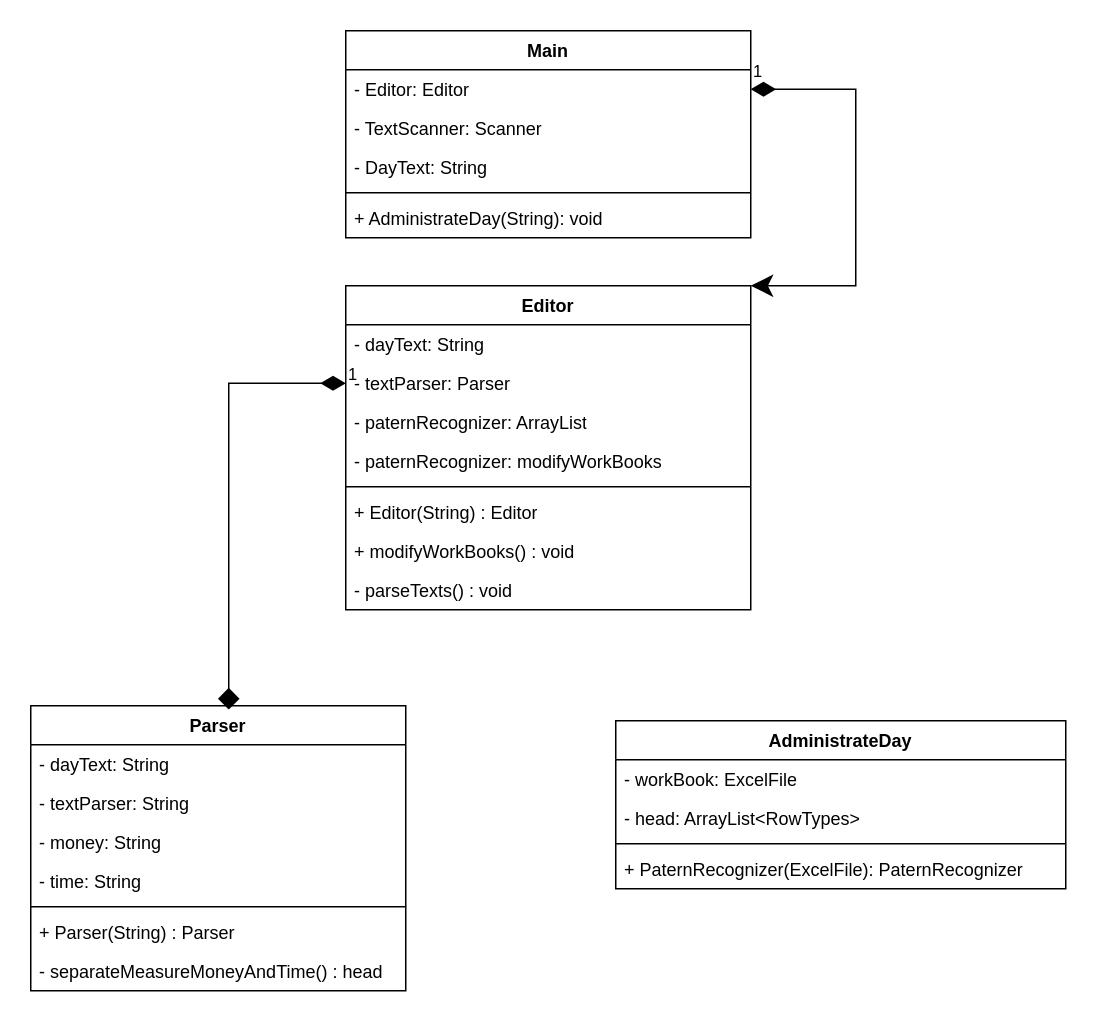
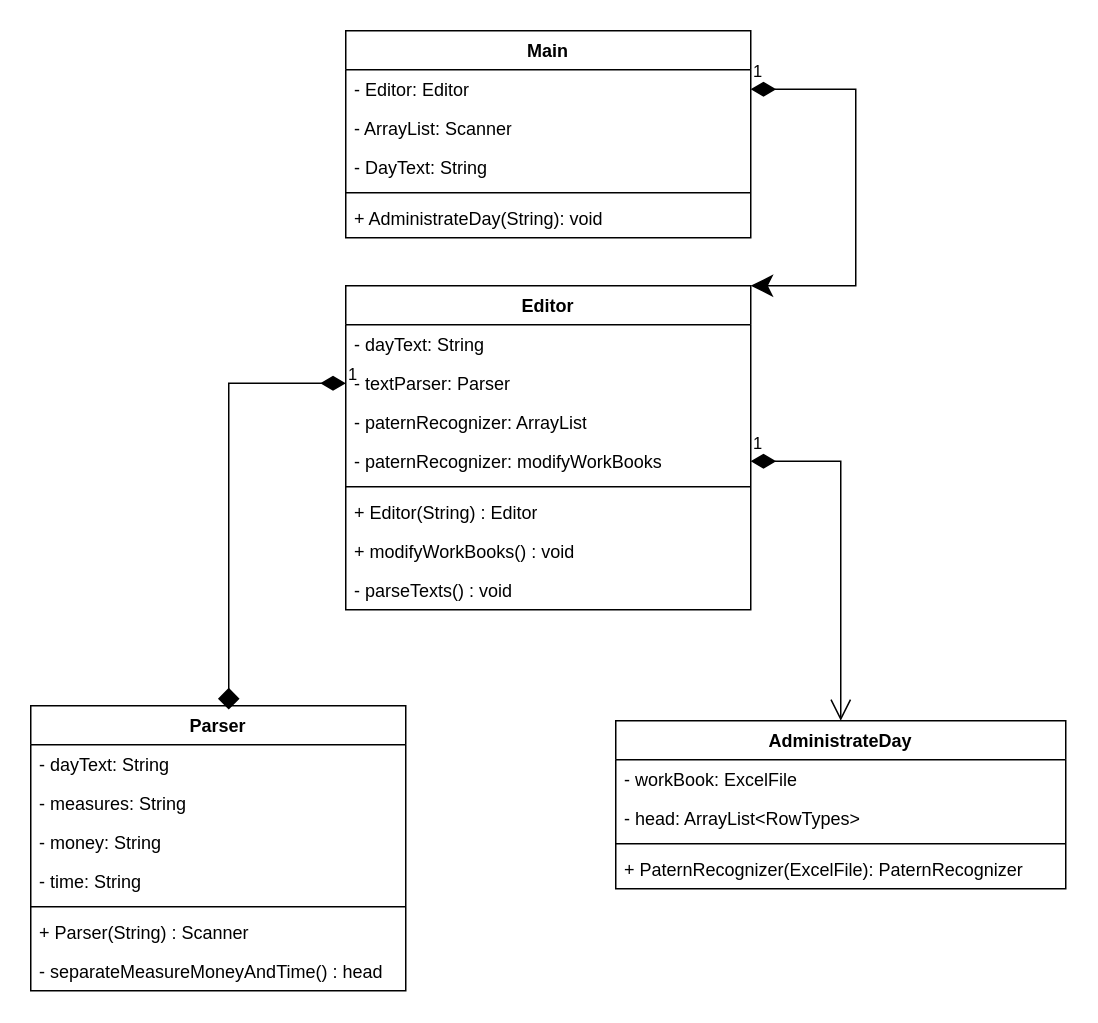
(459, 130) -> (446, 130)
none -> (841, 556)
(131, 805) -> (121, 805)
(154, 934) -> (159, 934)
